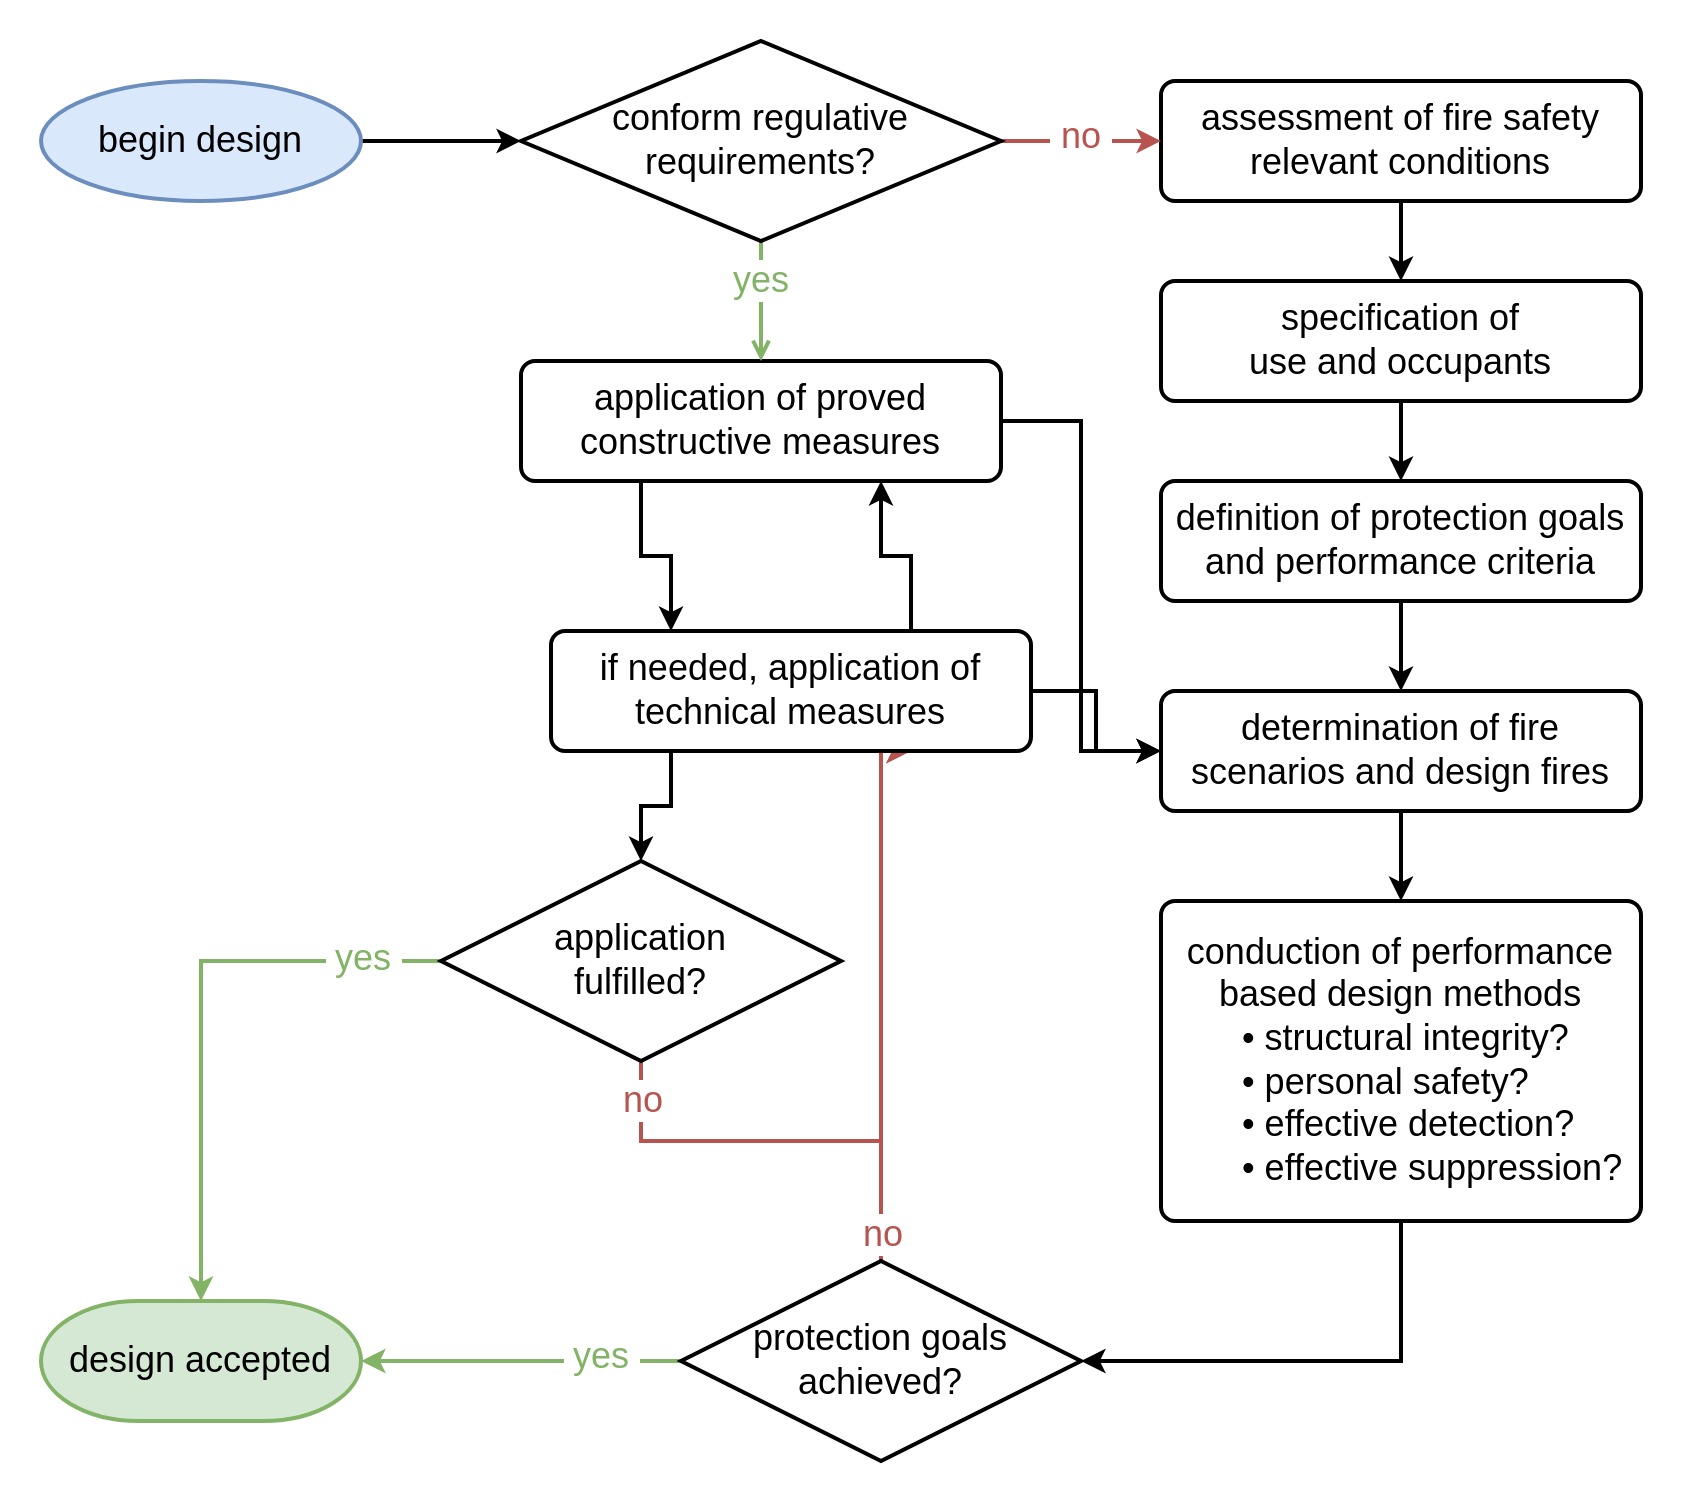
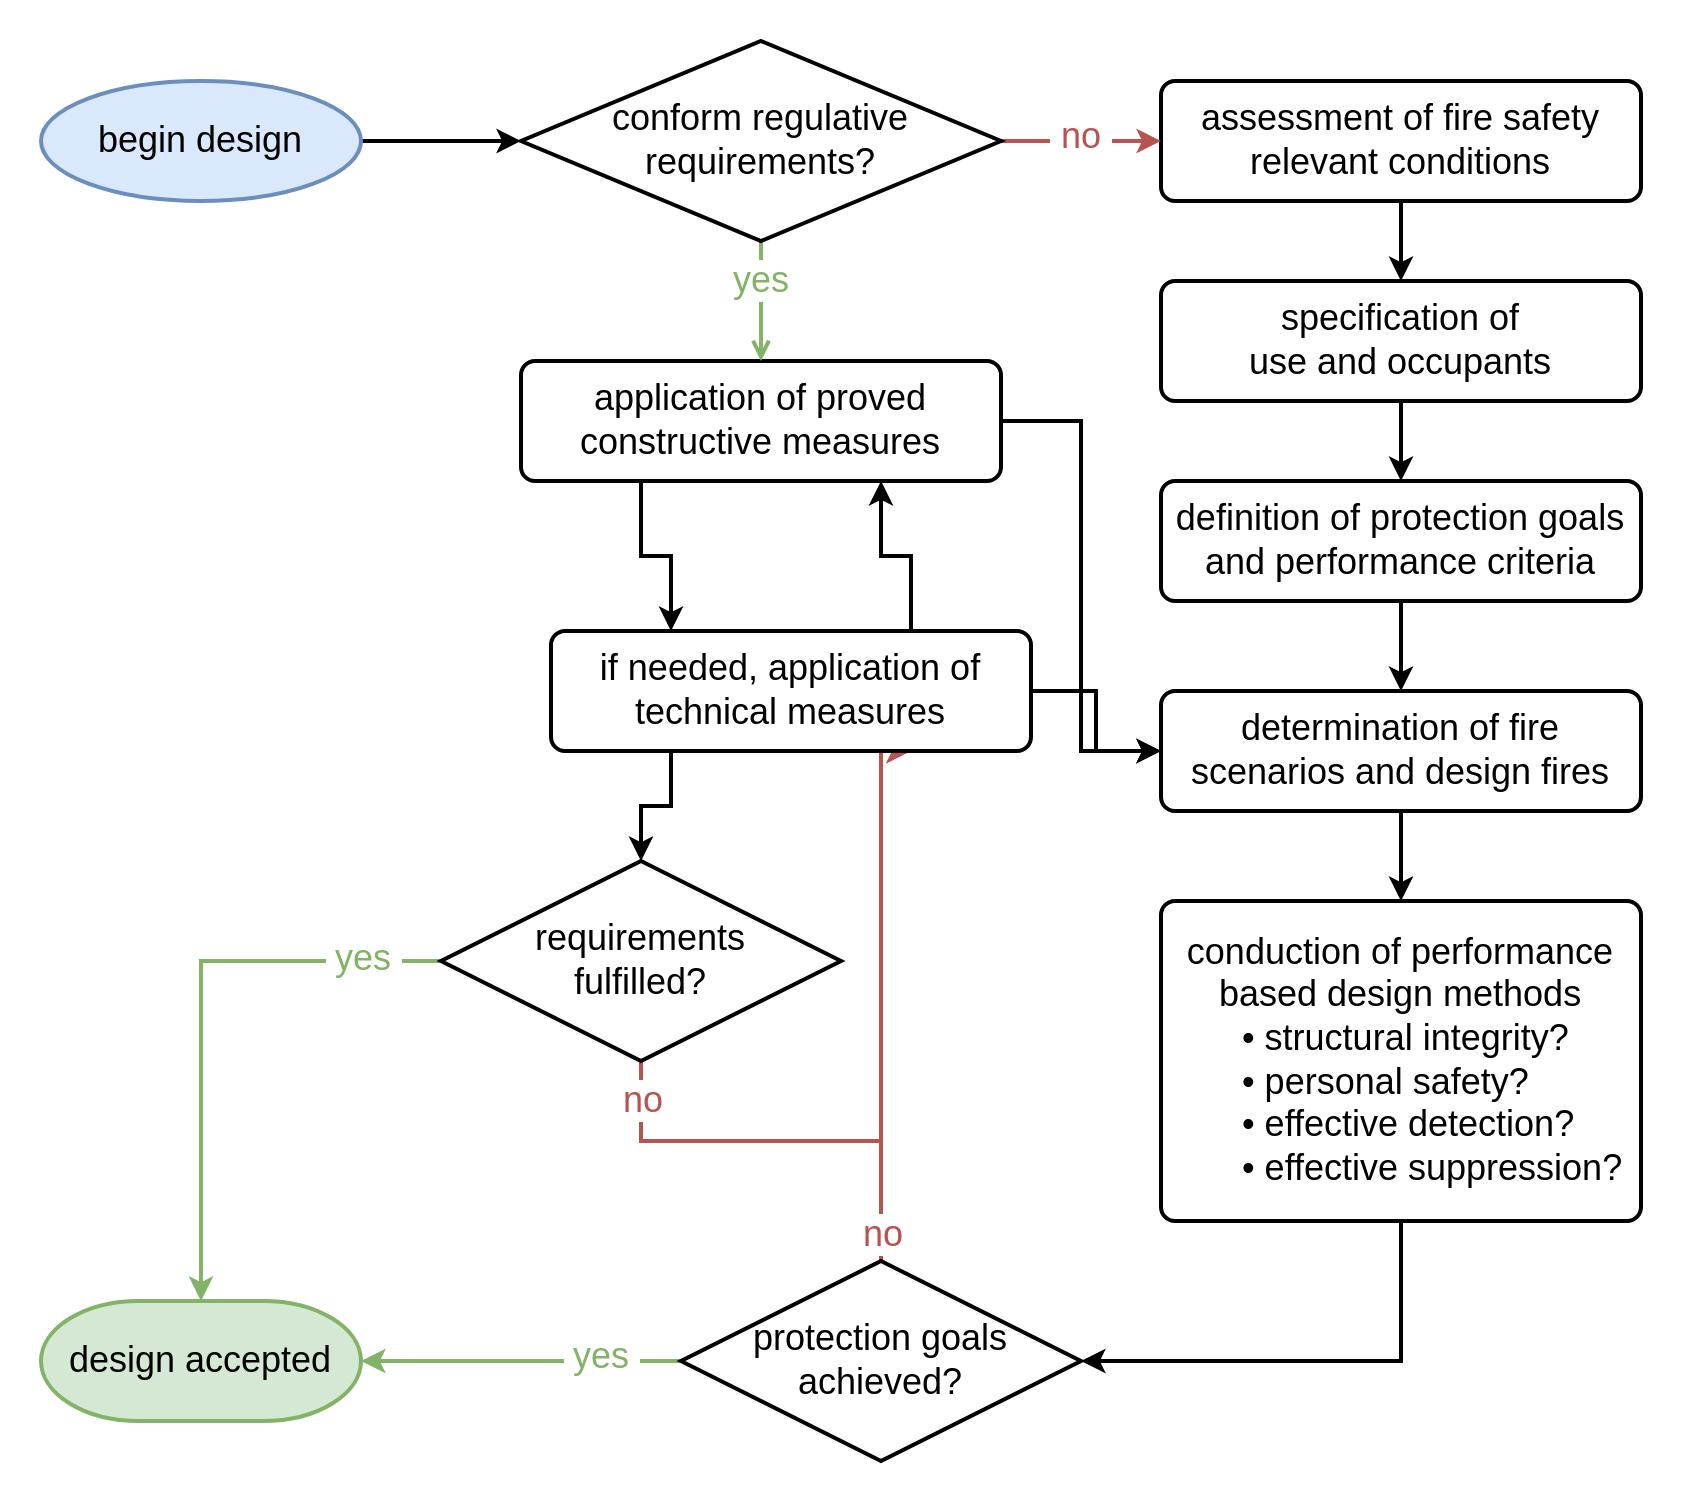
(641, 961) -> (641, 961)
